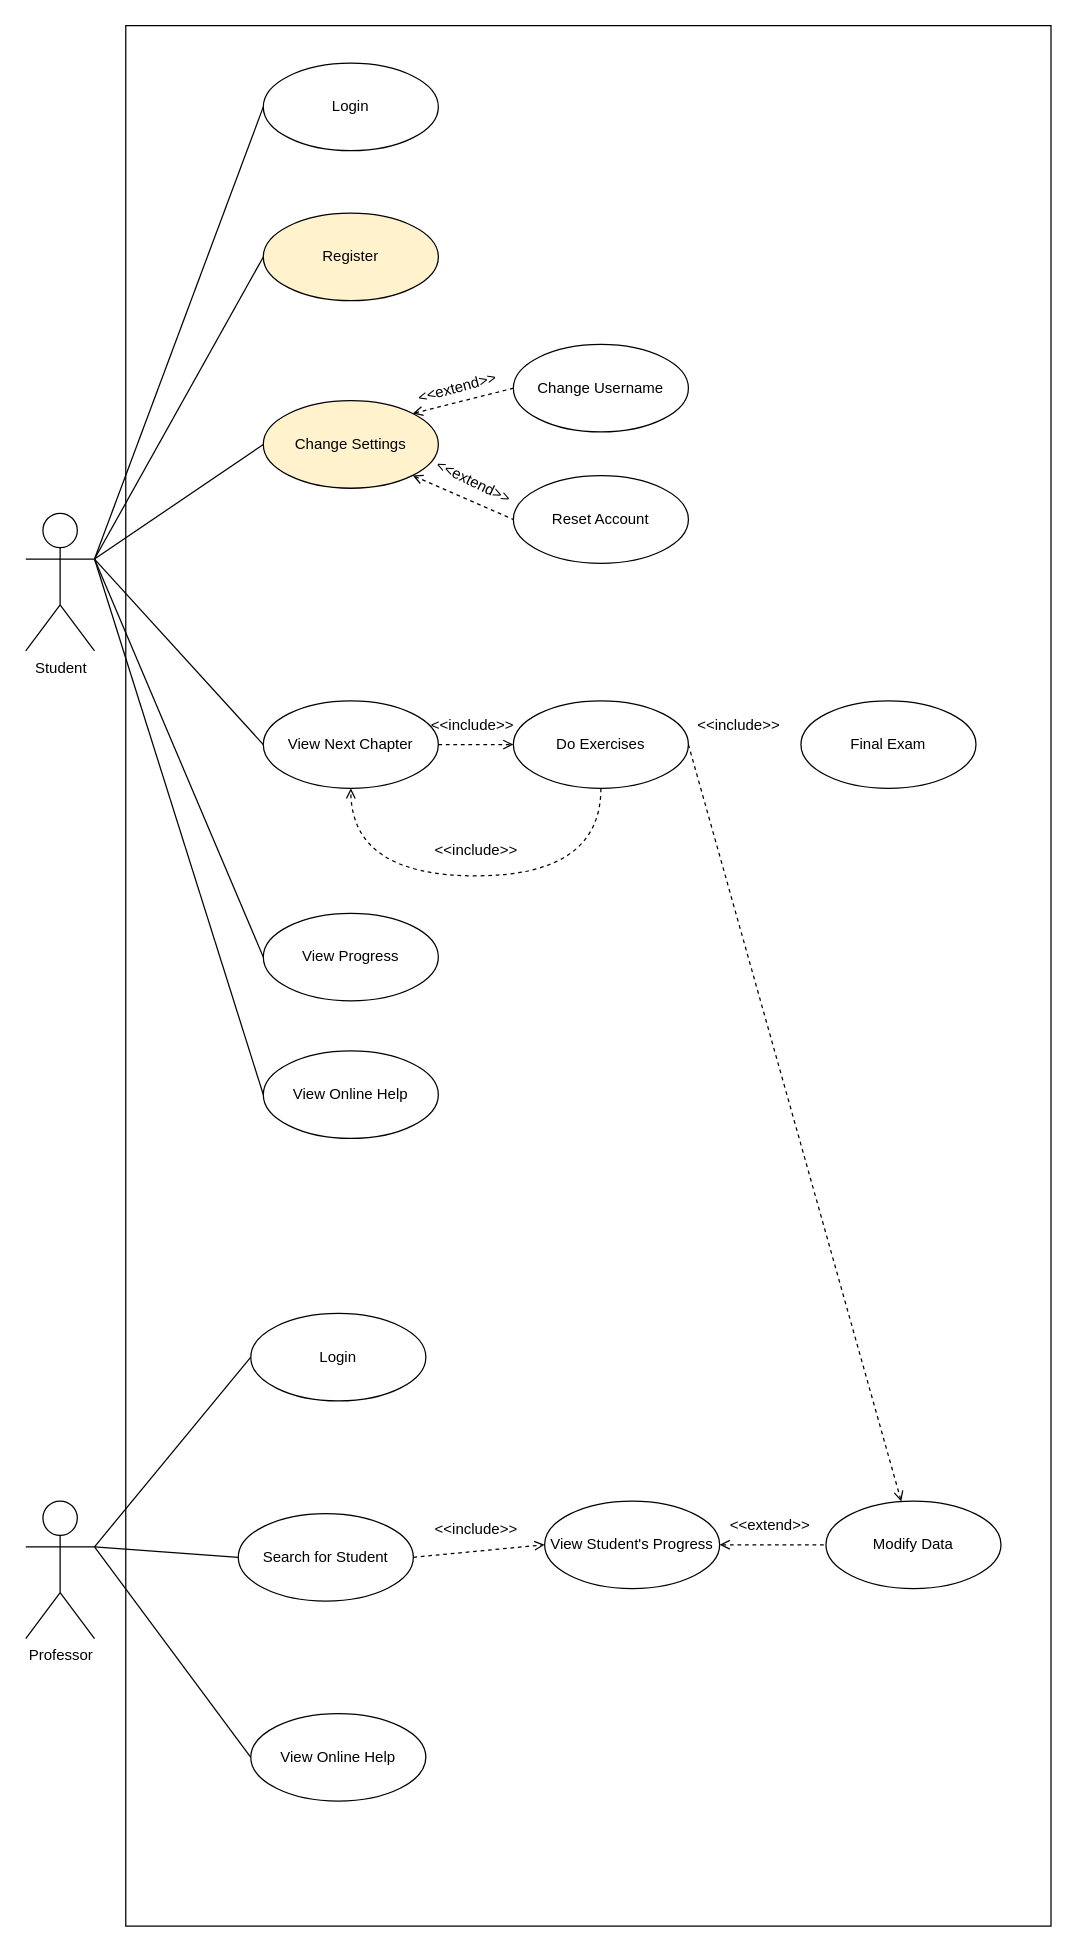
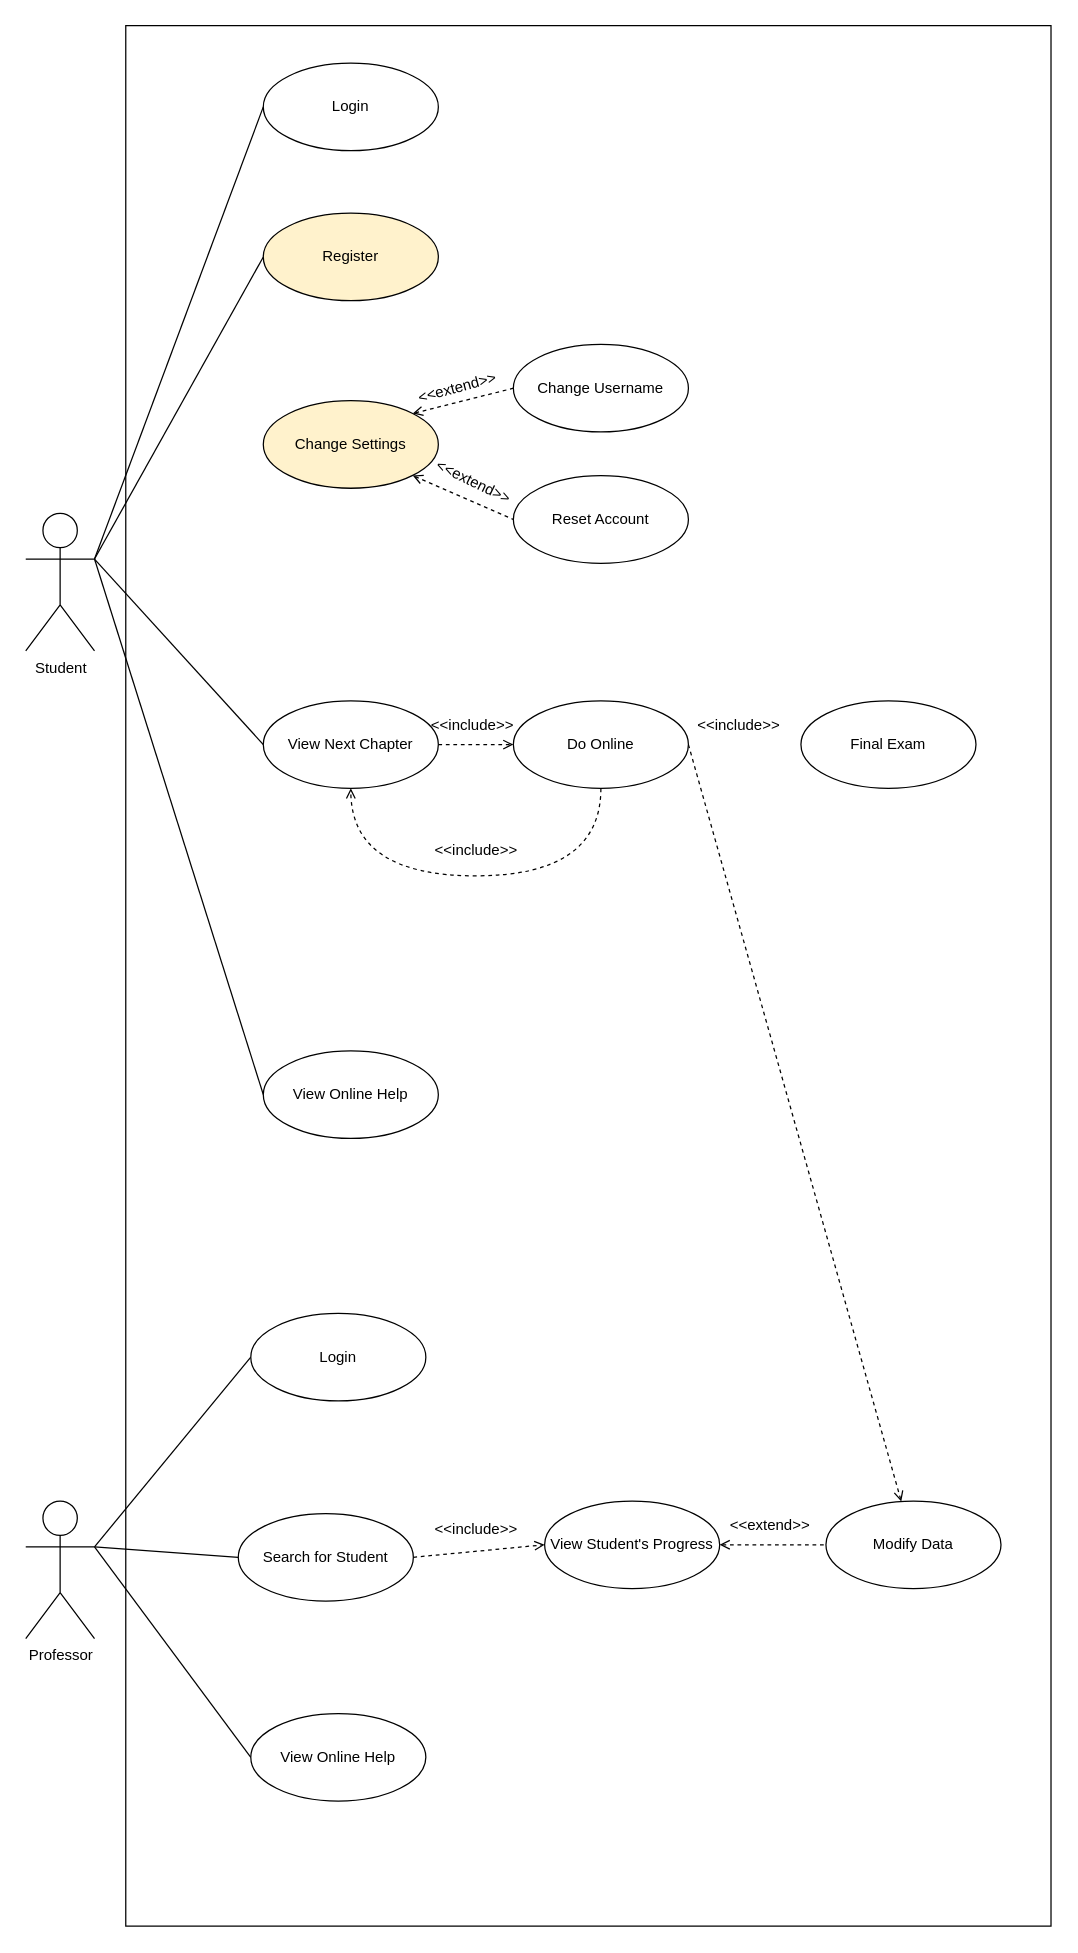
(181, 500) -> none
(601, 744) -> (601, 744)
(182, 765) -> none
(351, 957) -> none
